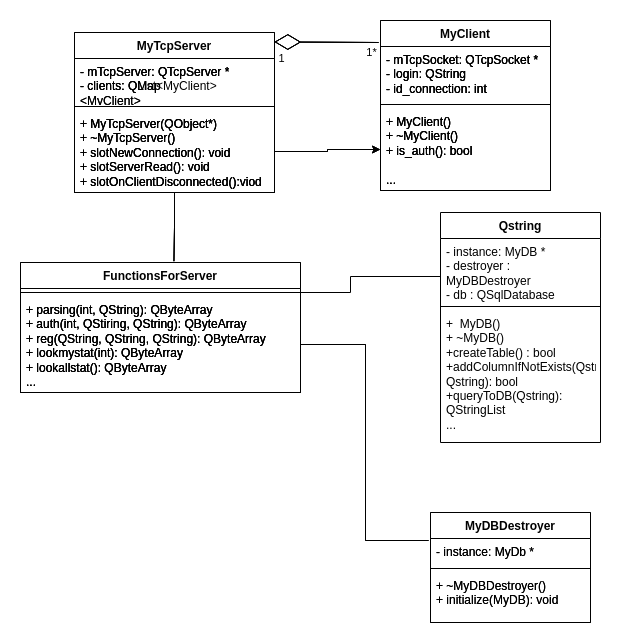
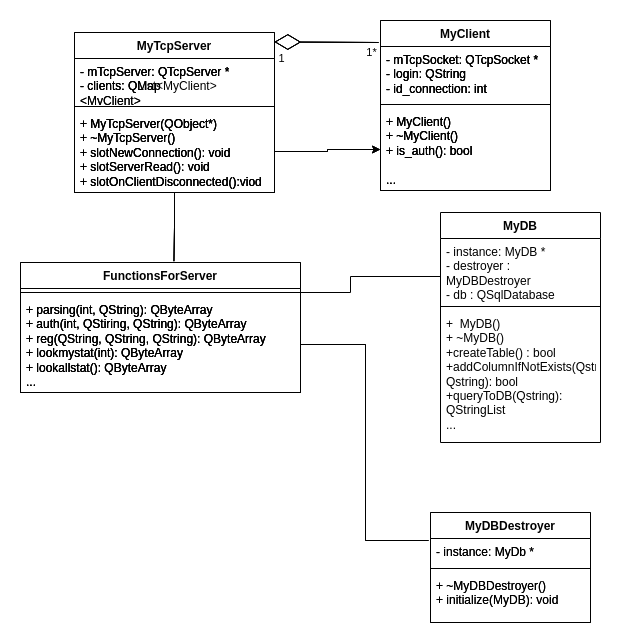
(521, 227) -> (521, 227)
